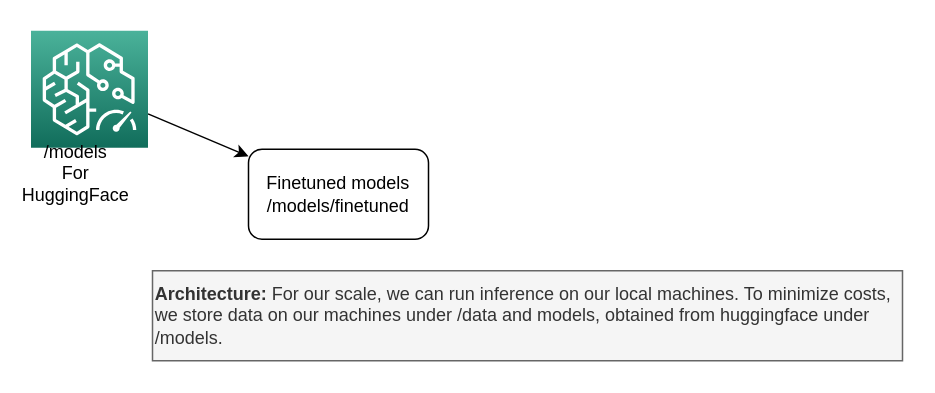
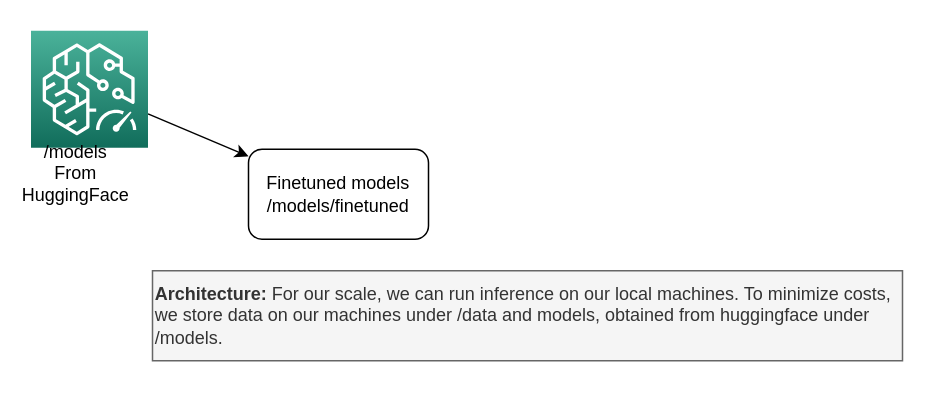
(76, 173) -> (76, 173)
